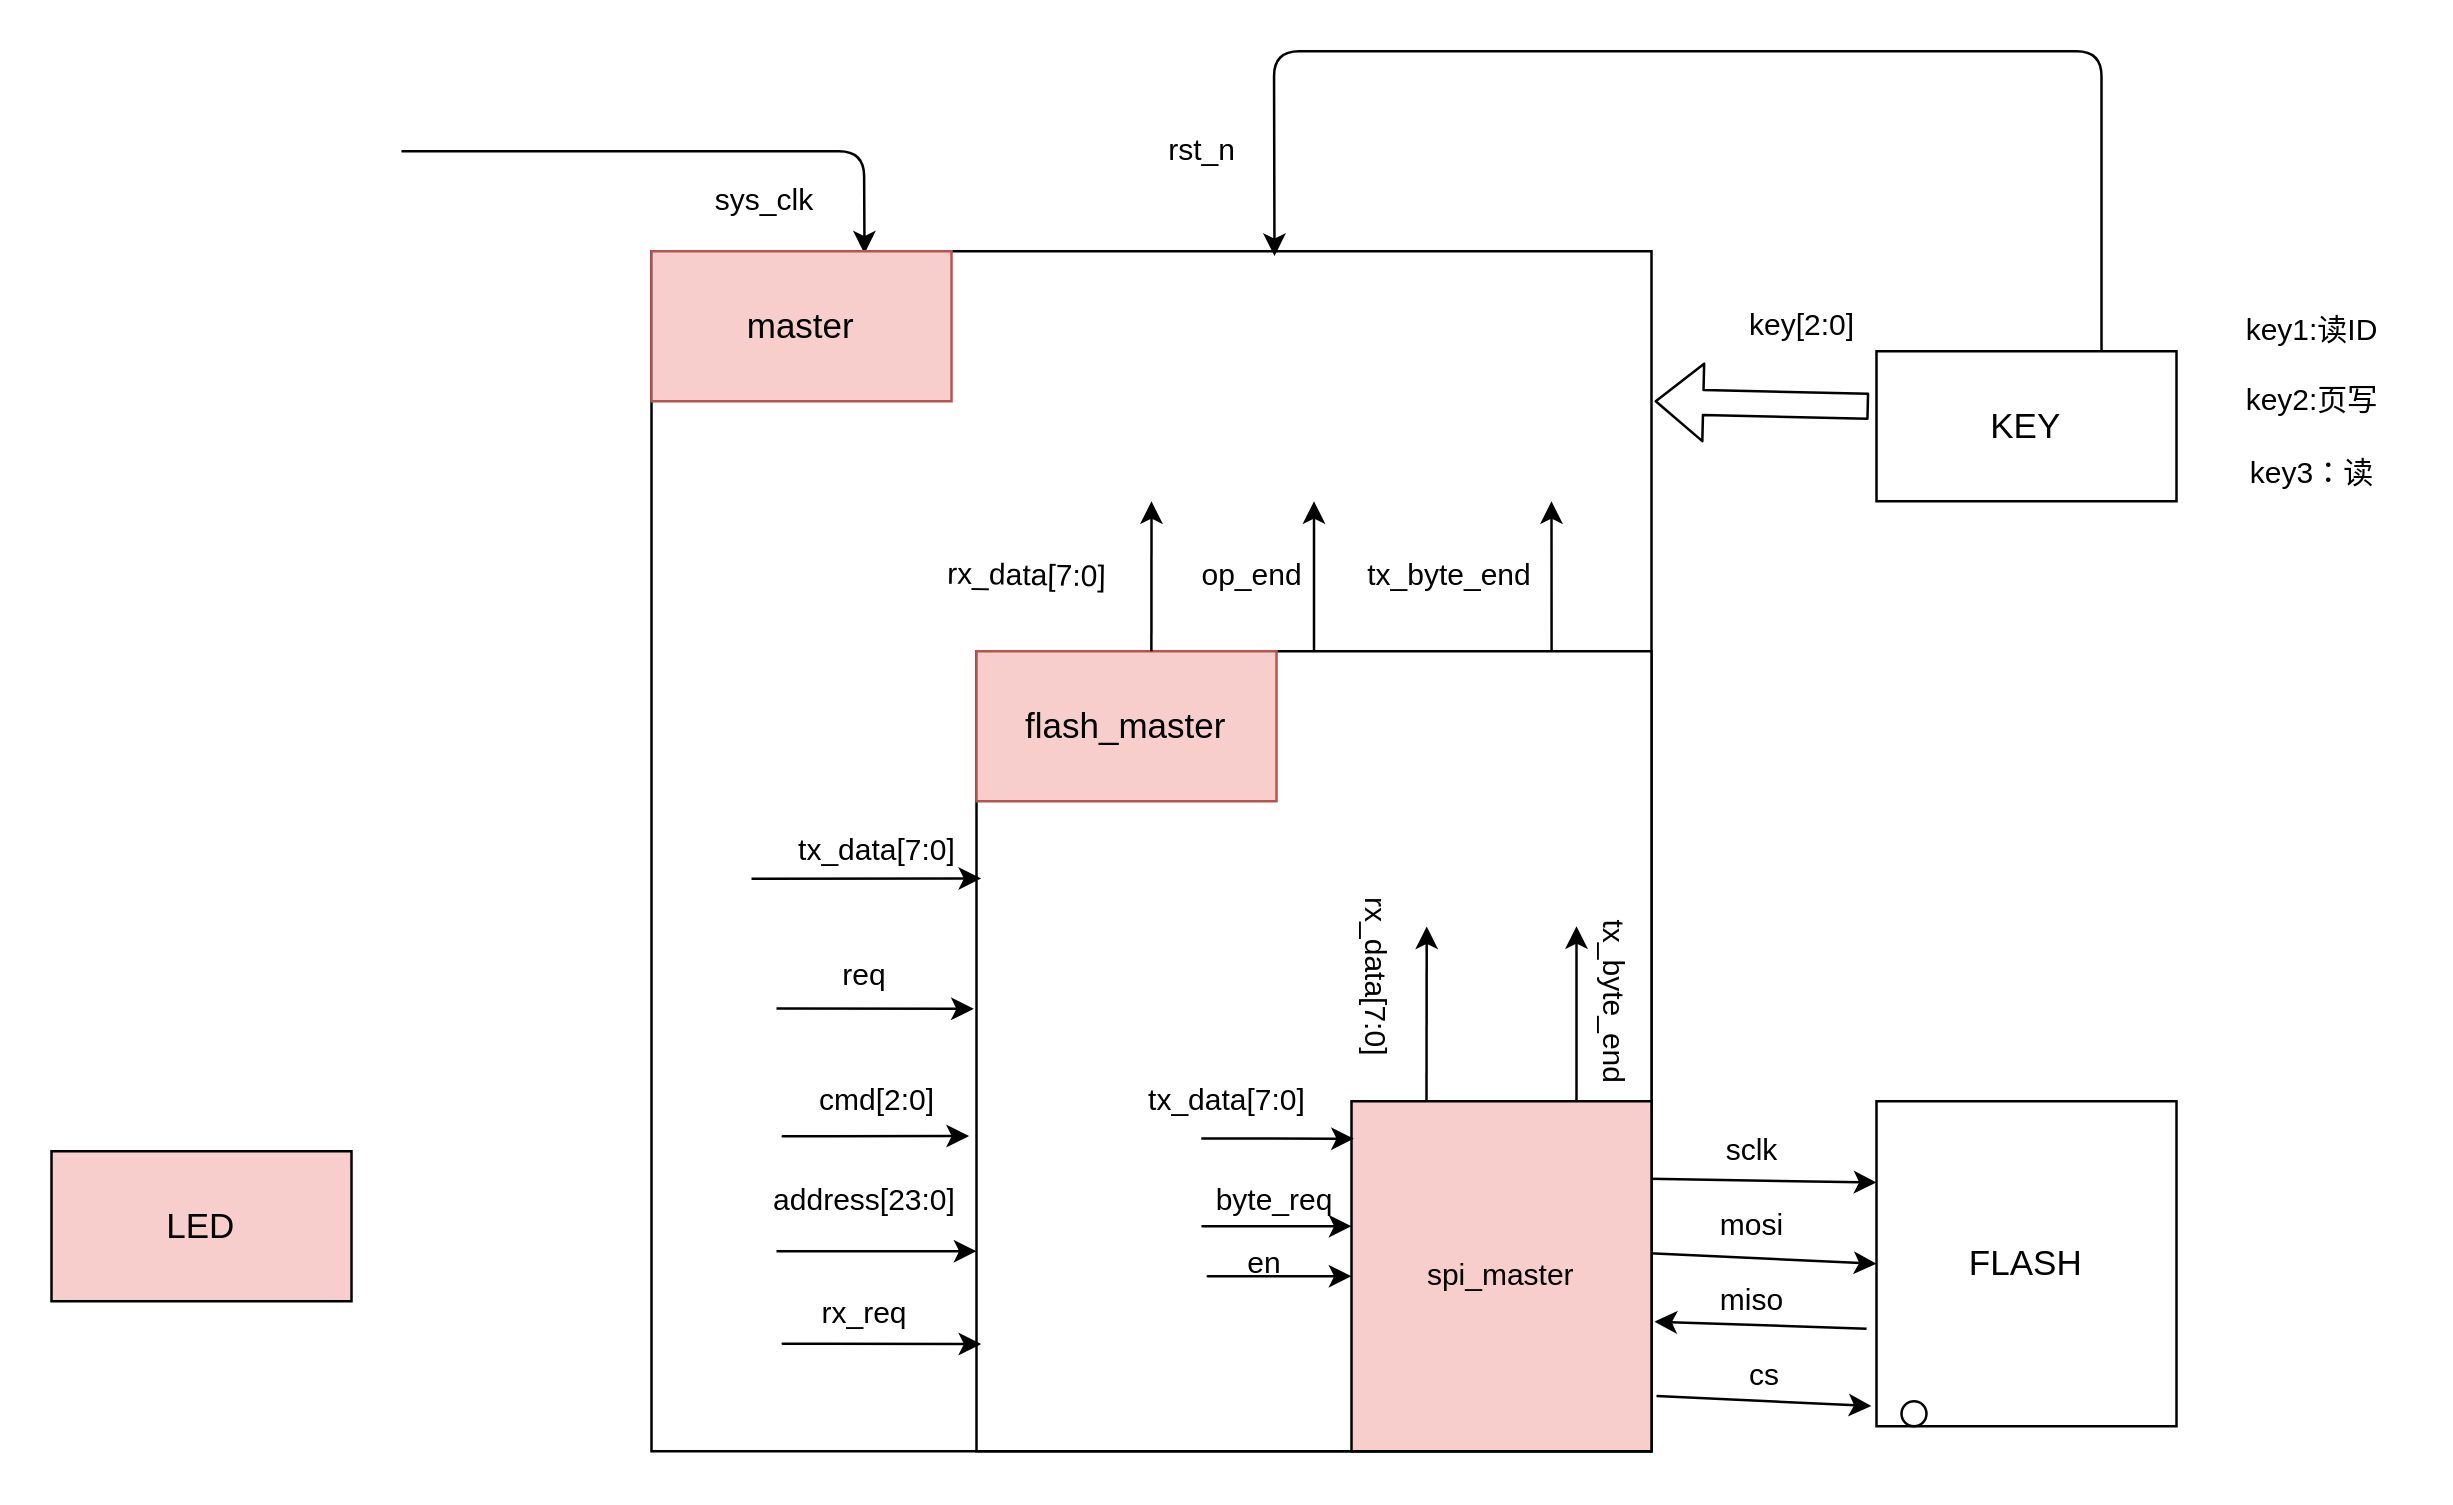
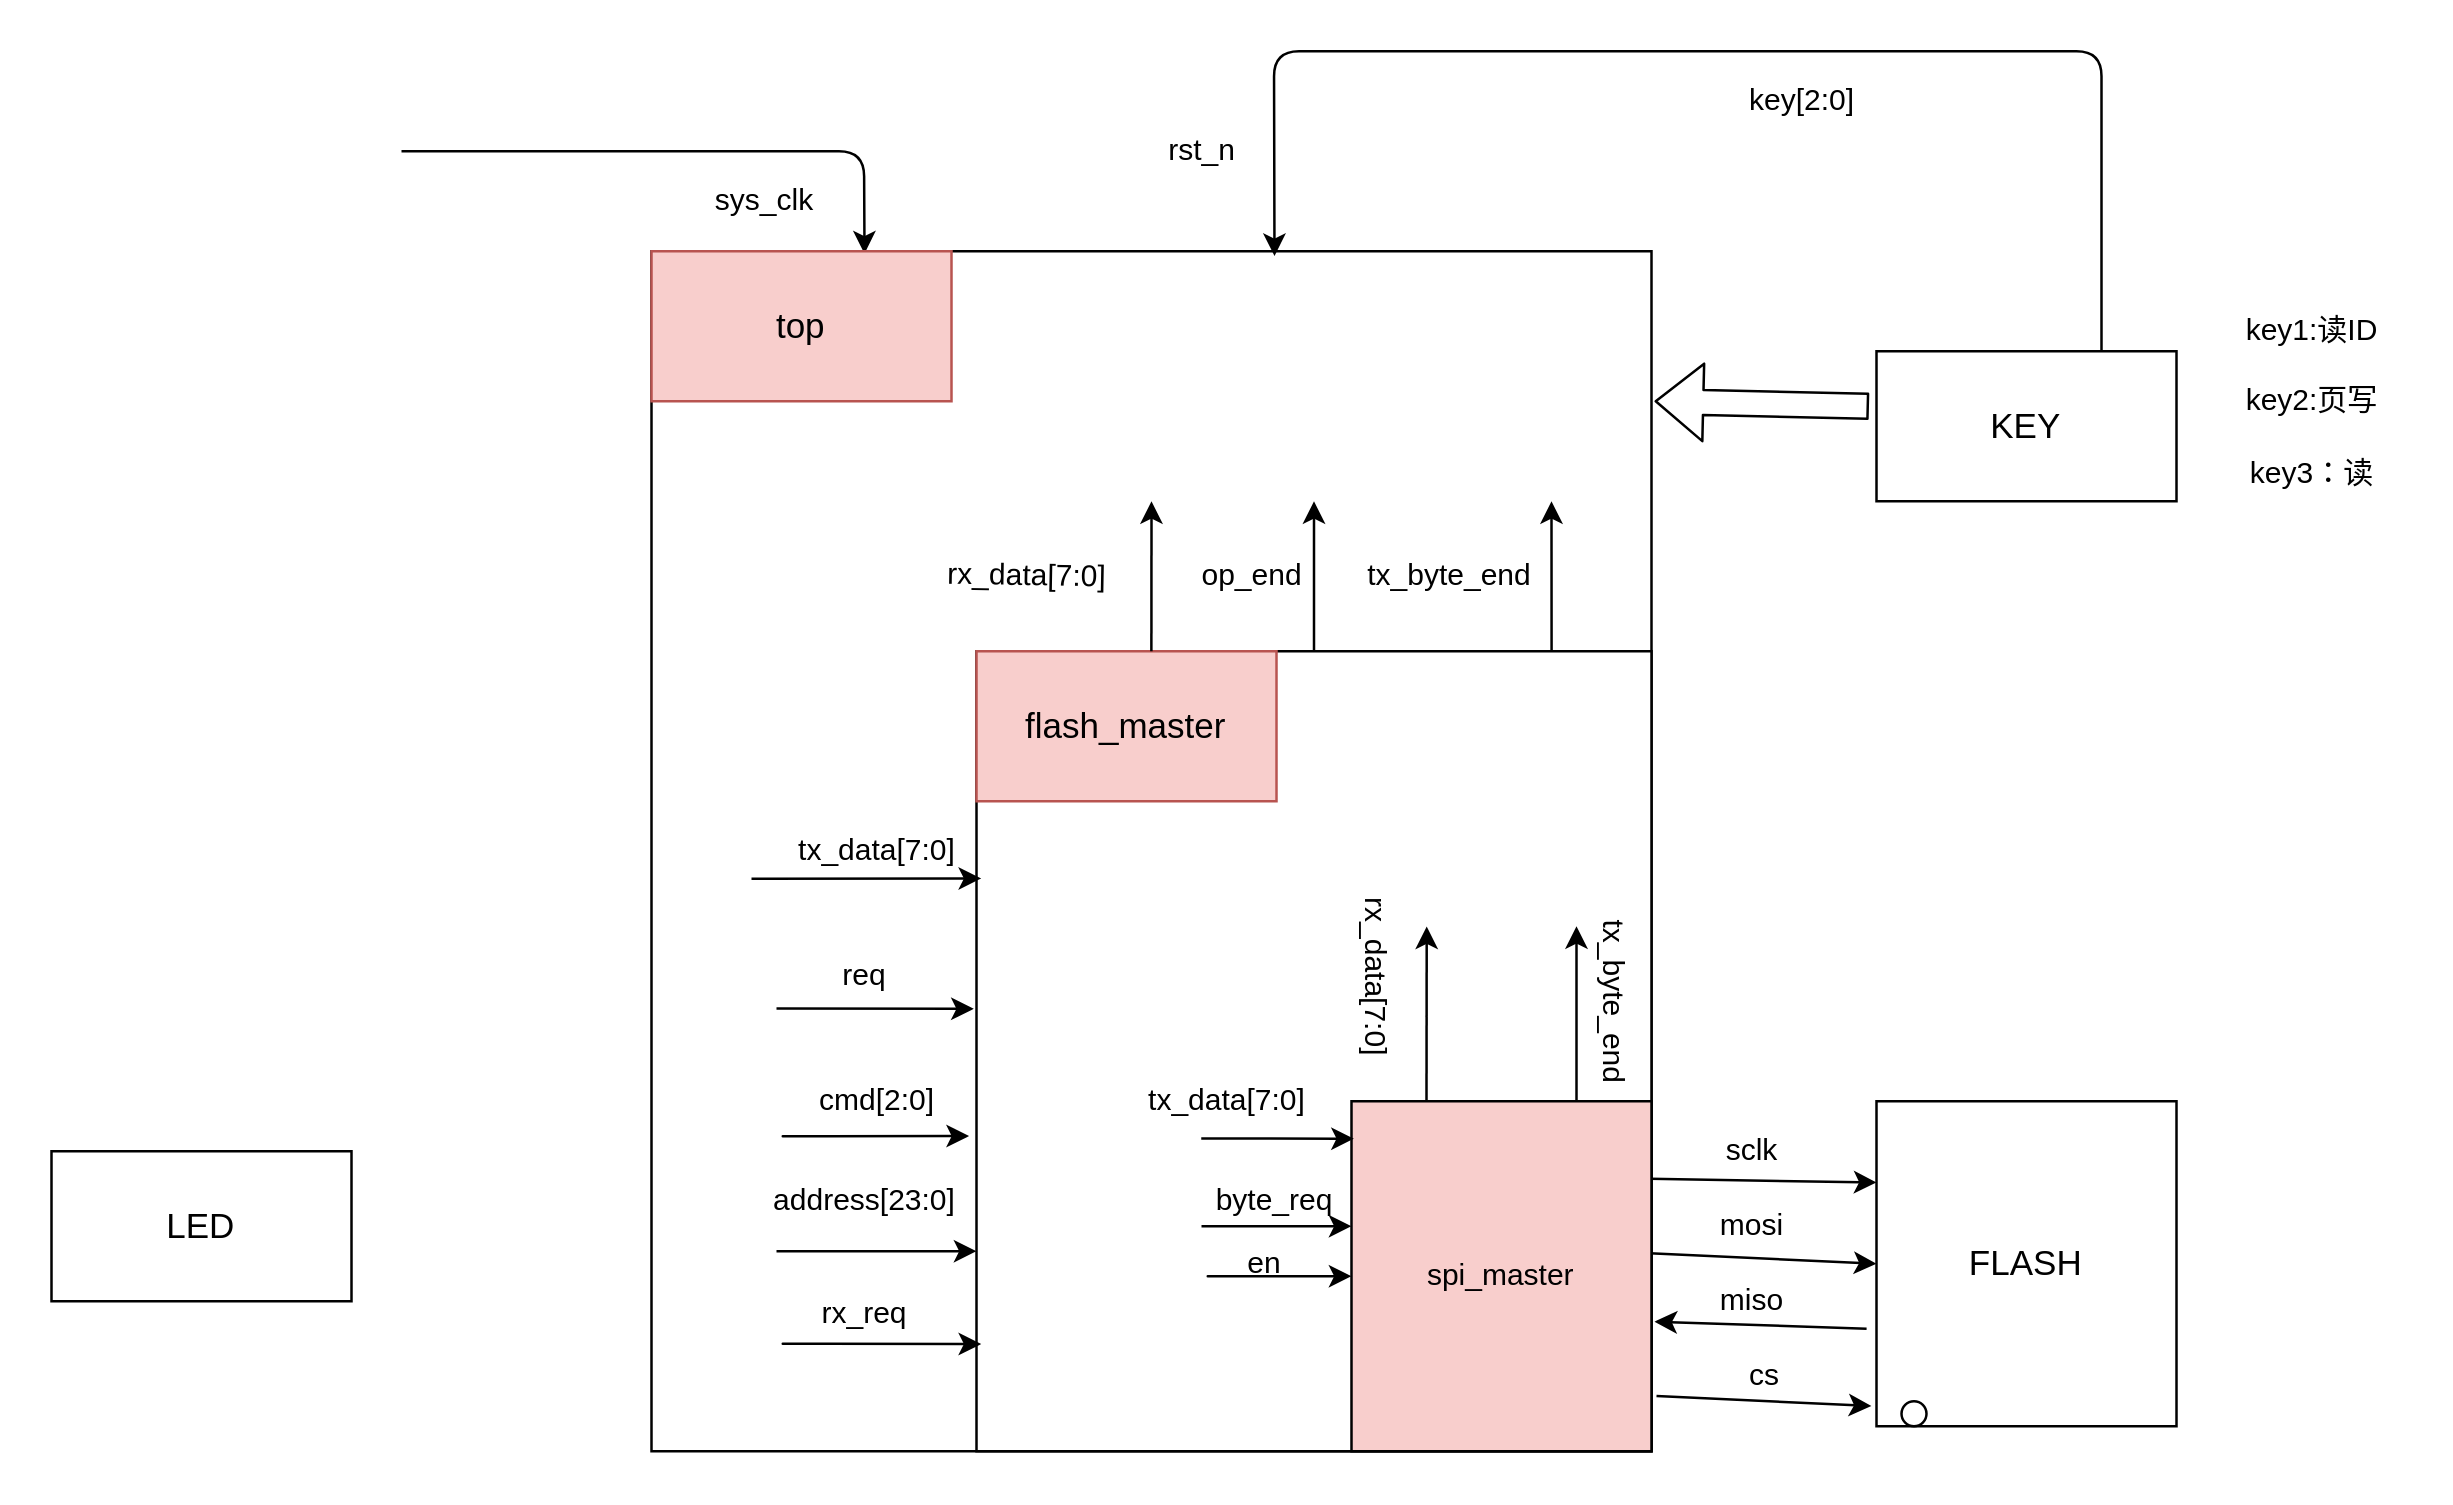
(801, 326) -> (801, 326)
(1801, 326) -> (1801, 101)
(201, 1226) -> (201, 1226)
